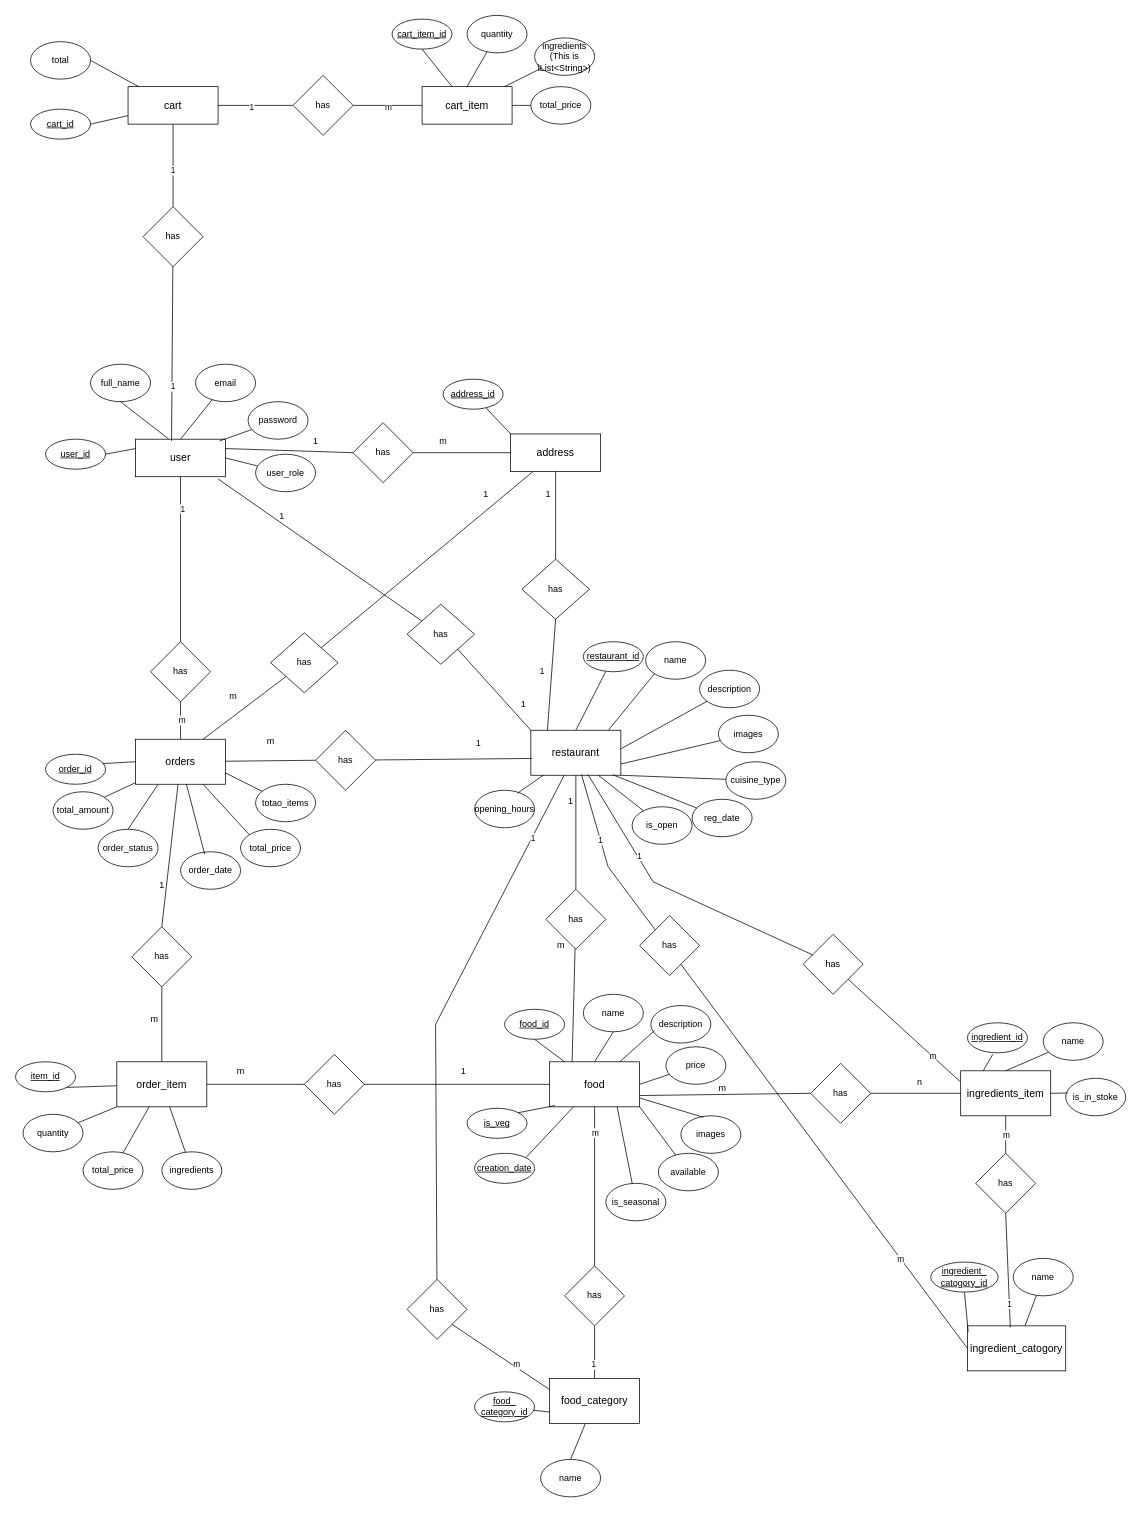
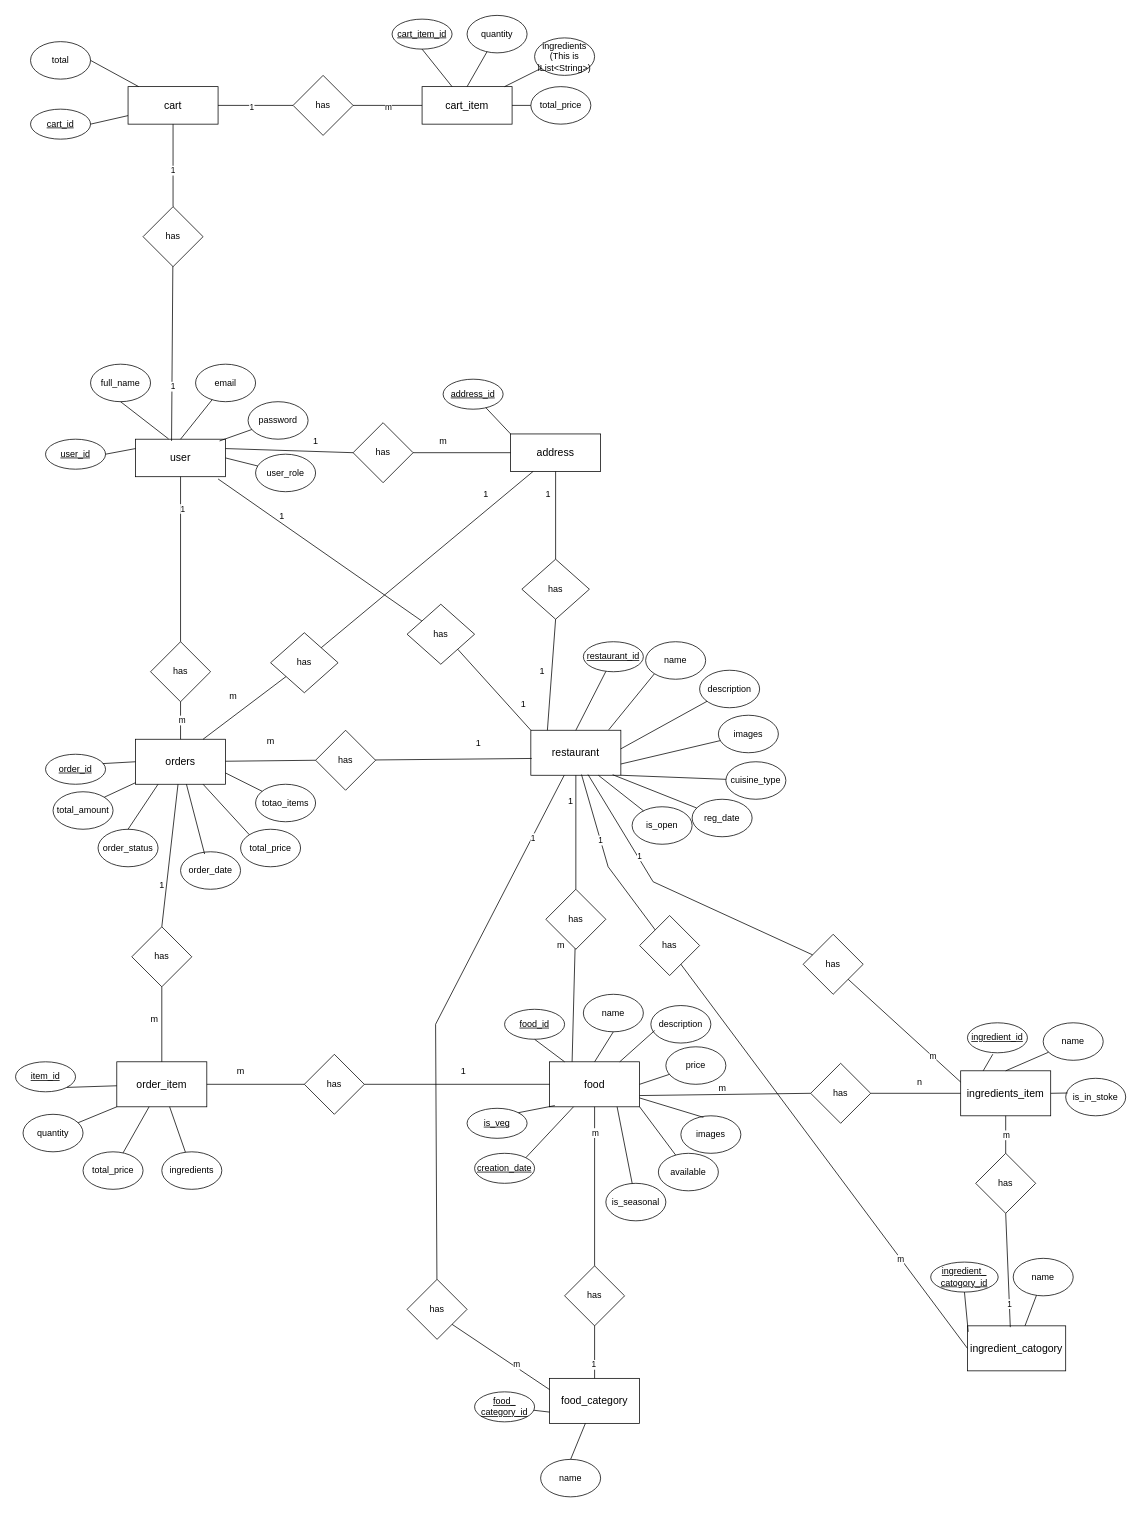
(530, 784) -> none
(504, 809) -> none
